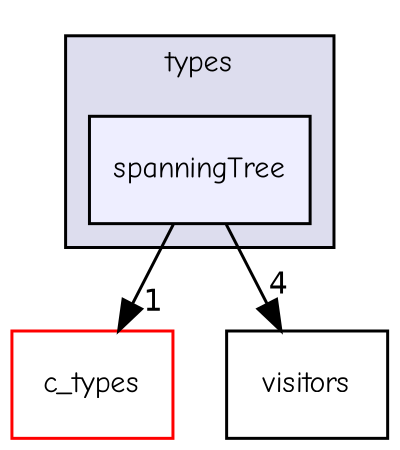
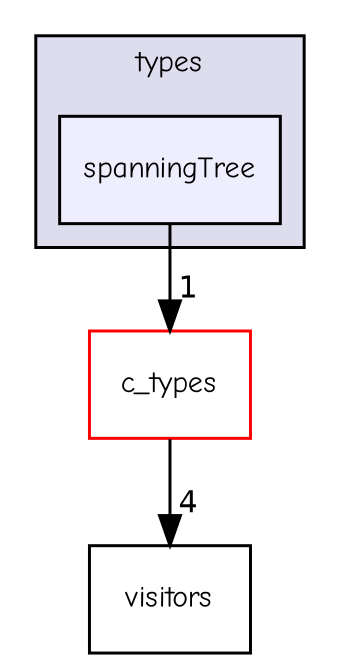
(248, 266) -> (170, 477)
